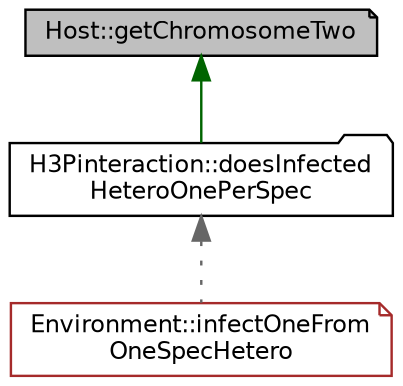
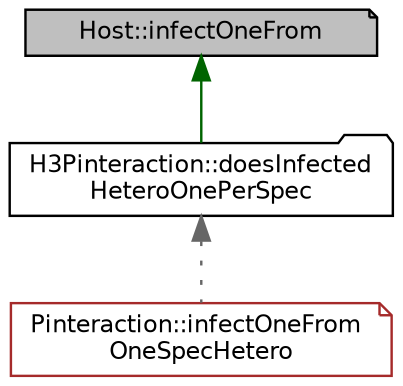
(201, 33) -> (201, 33)
(201, 340) -> (201, 340)
